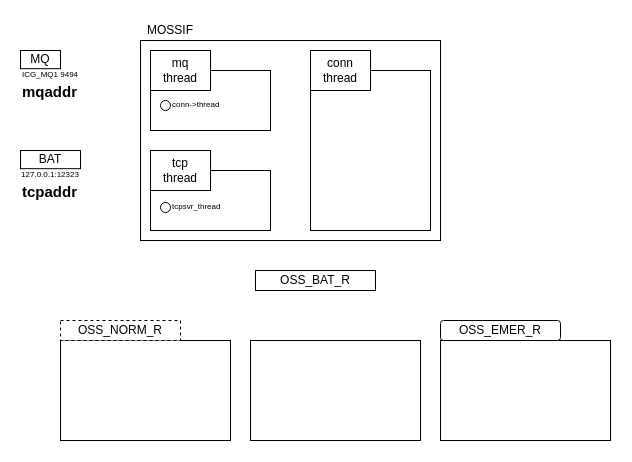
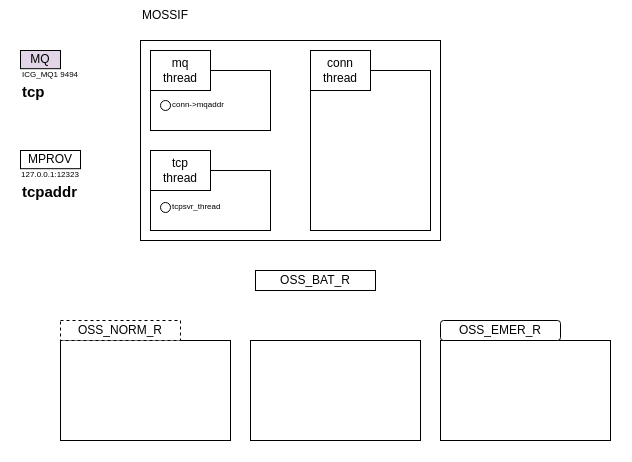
(171, 31) -> (166, 16)
(41, 60) -> (41, 60)
(43, 83) -> (33, 83)
(202, 104) -> (202, 104)
(51, 160) -> (51, 160)
